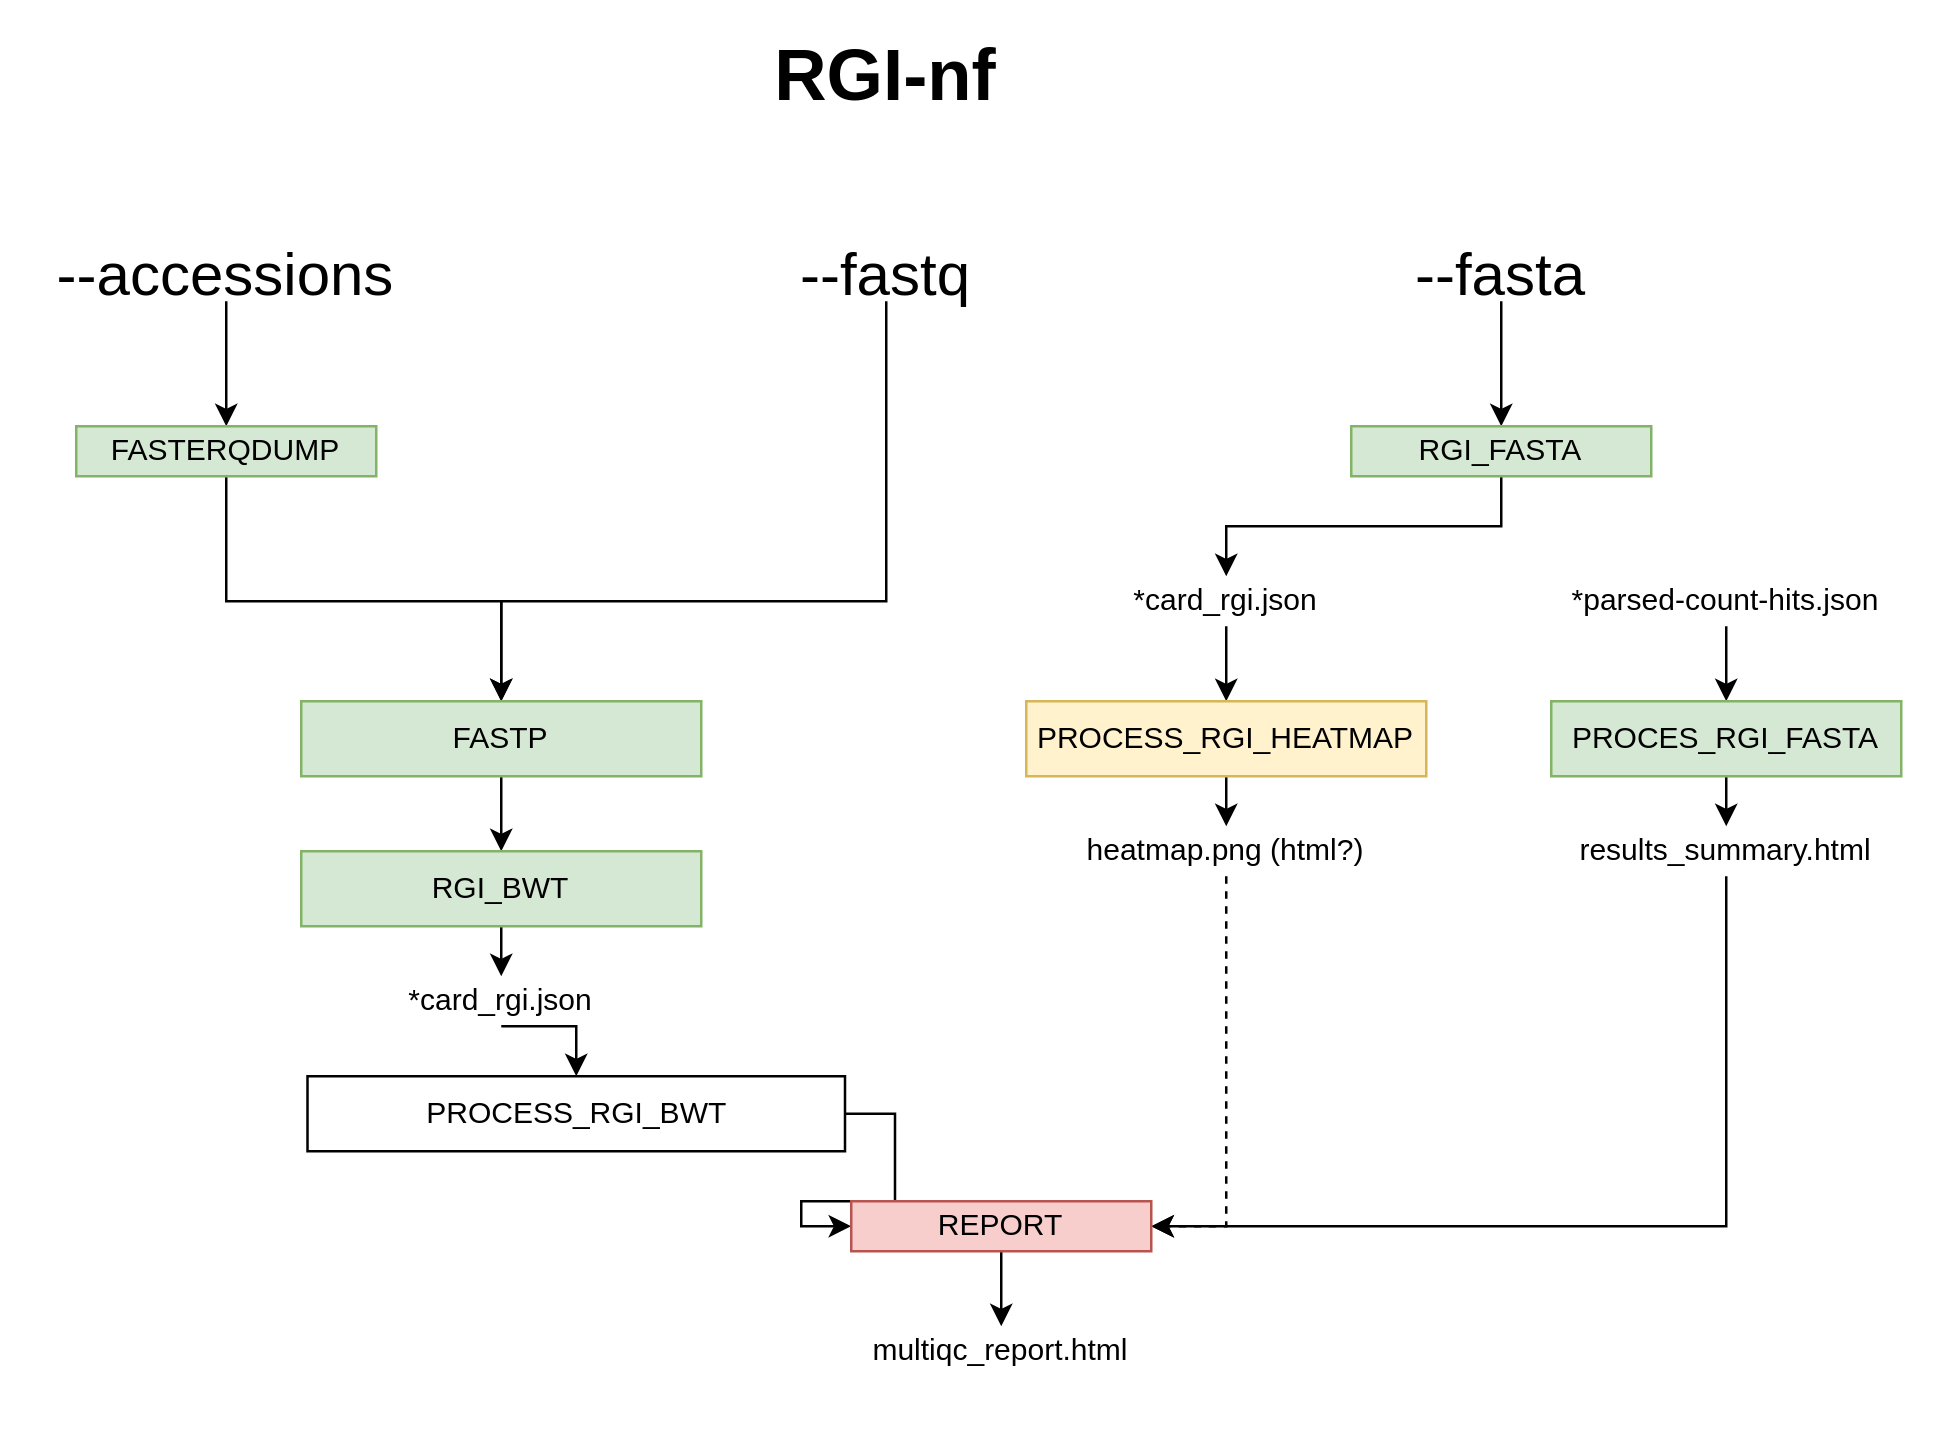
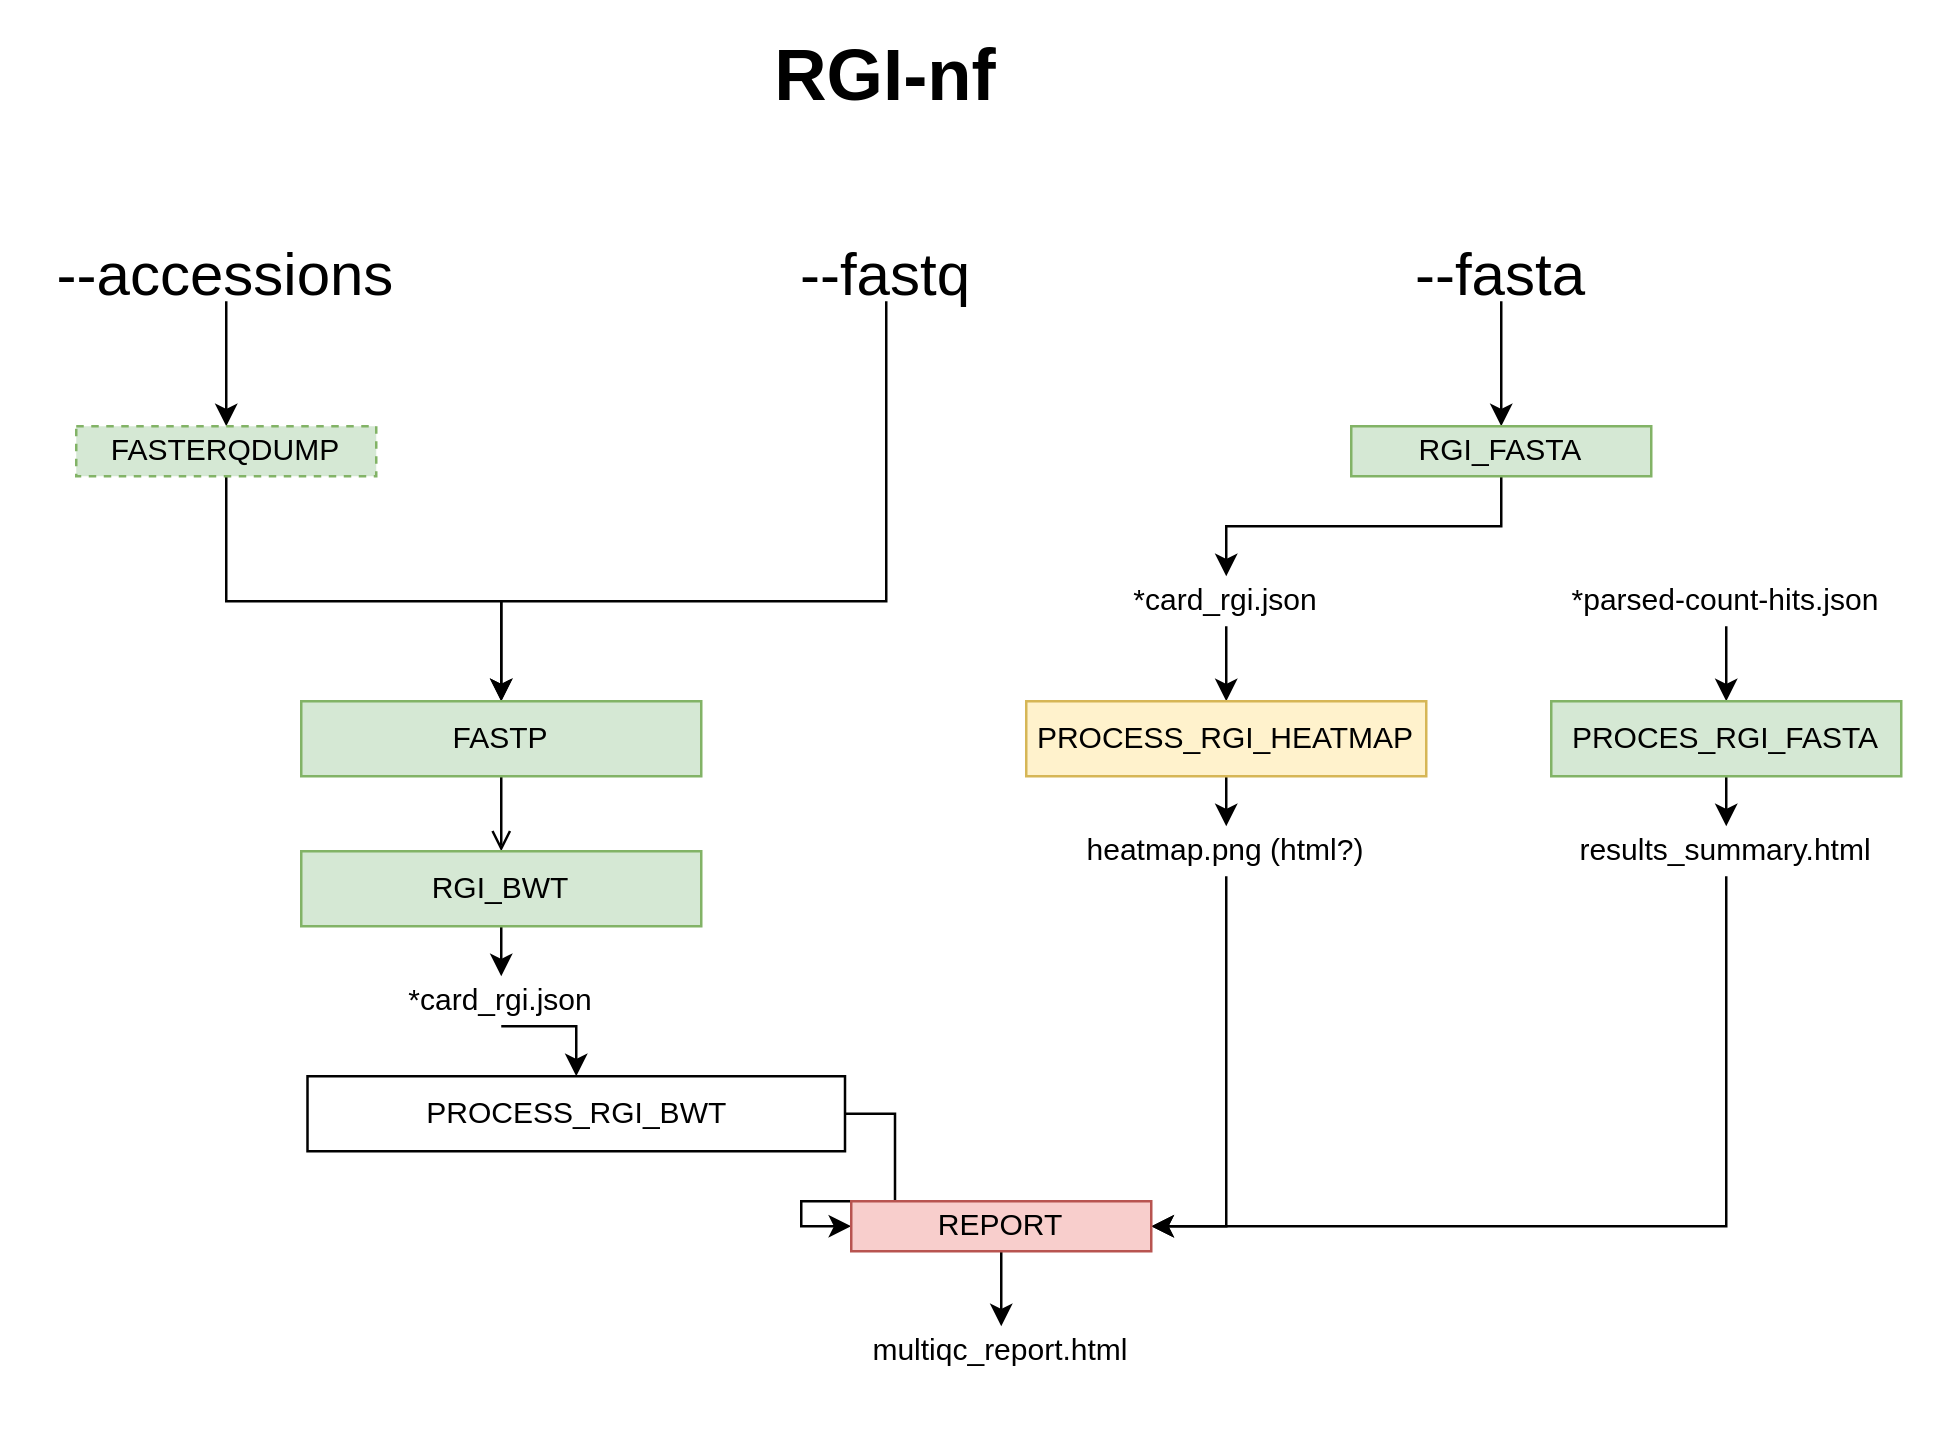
(226, 451) -> (226, 451)
(501, 833) -> (501, 837)
(1226, 1051) -> (1226, 1051)
